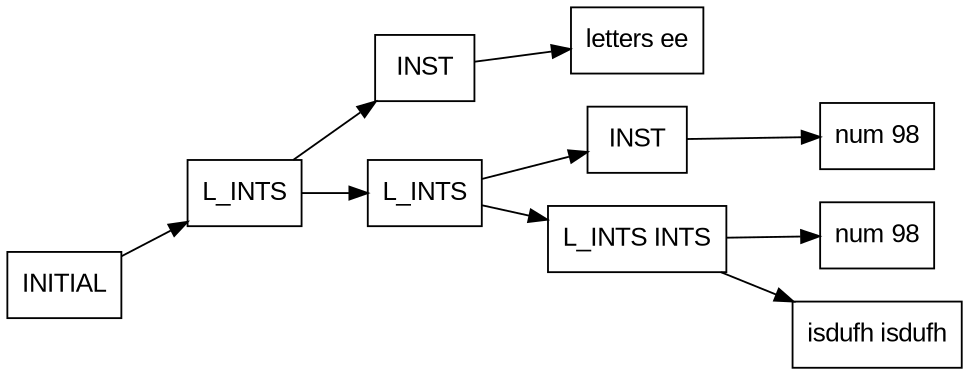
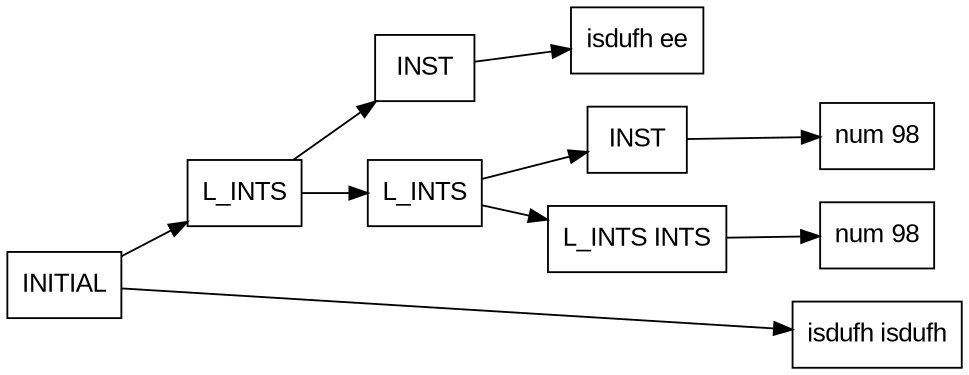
(637, 40) -> (637, 40)
(749, 283) -> (448, 308)
